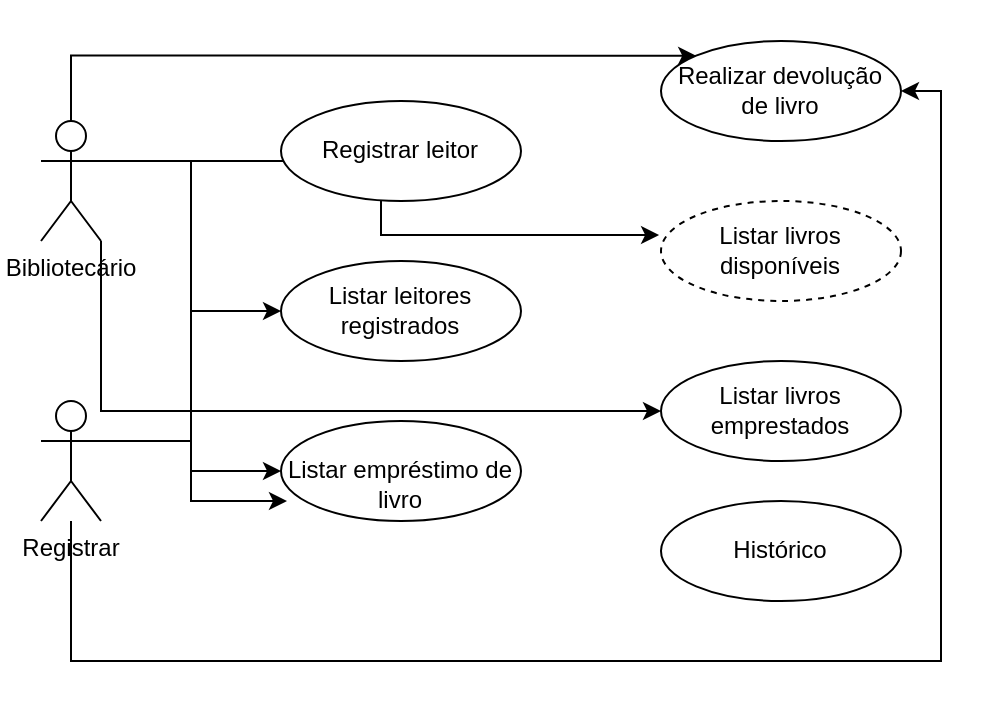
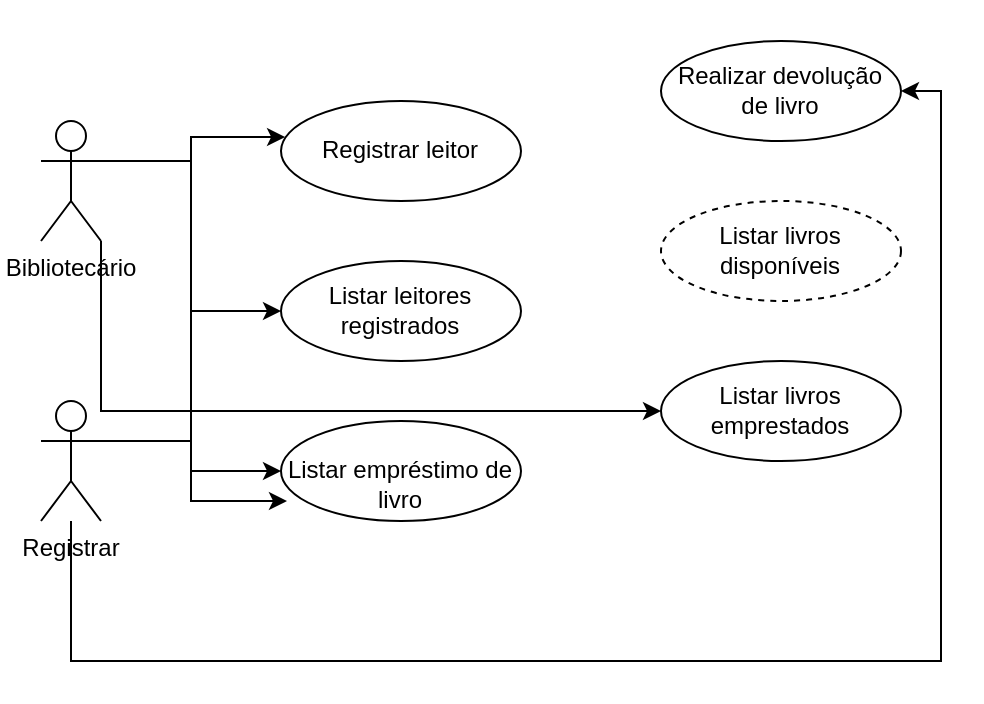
(344, 56) -> none
none -> (221, 137)
(495, 235) -> none
(781, 551) -> none
